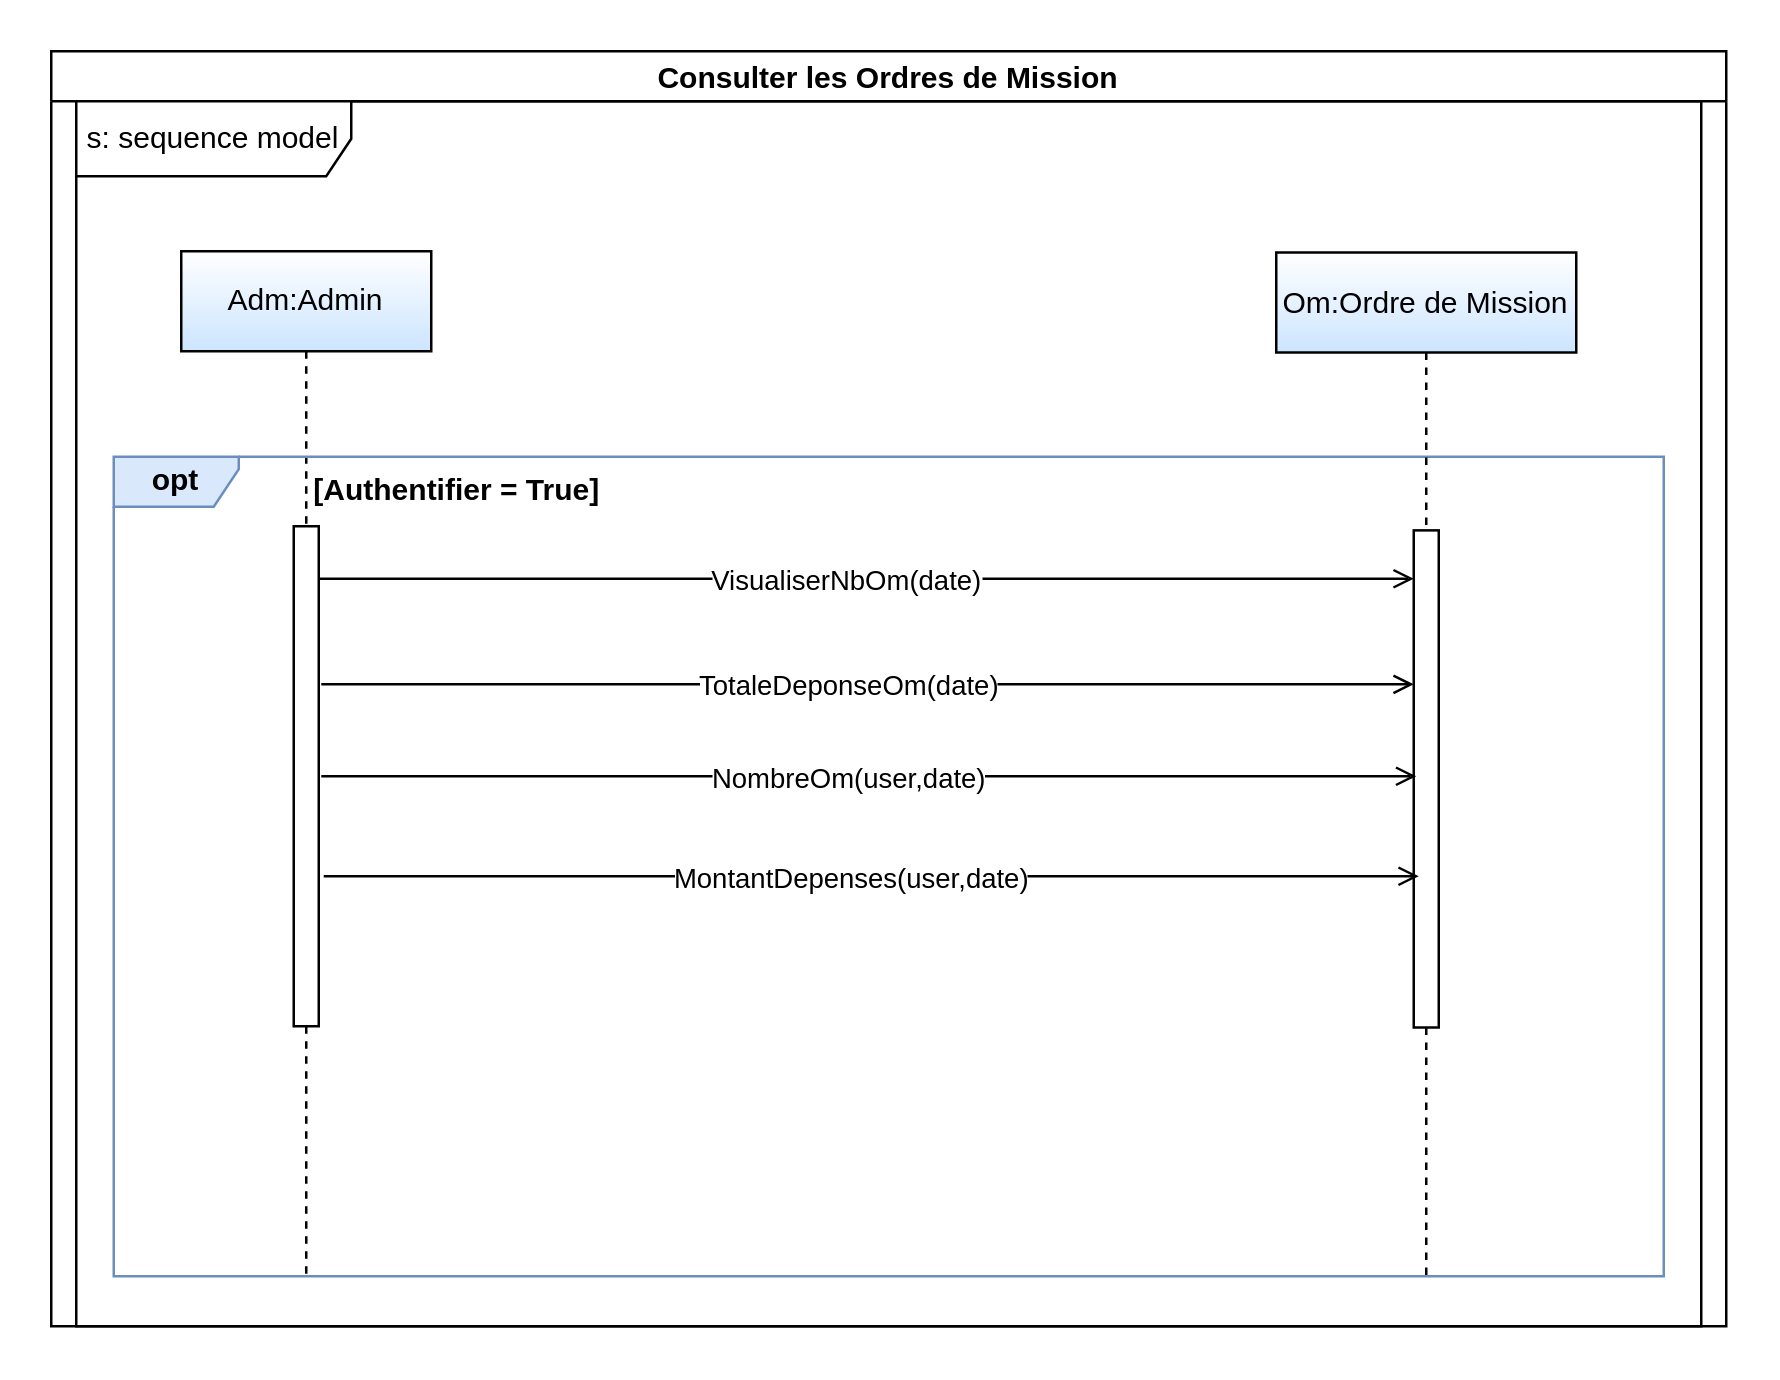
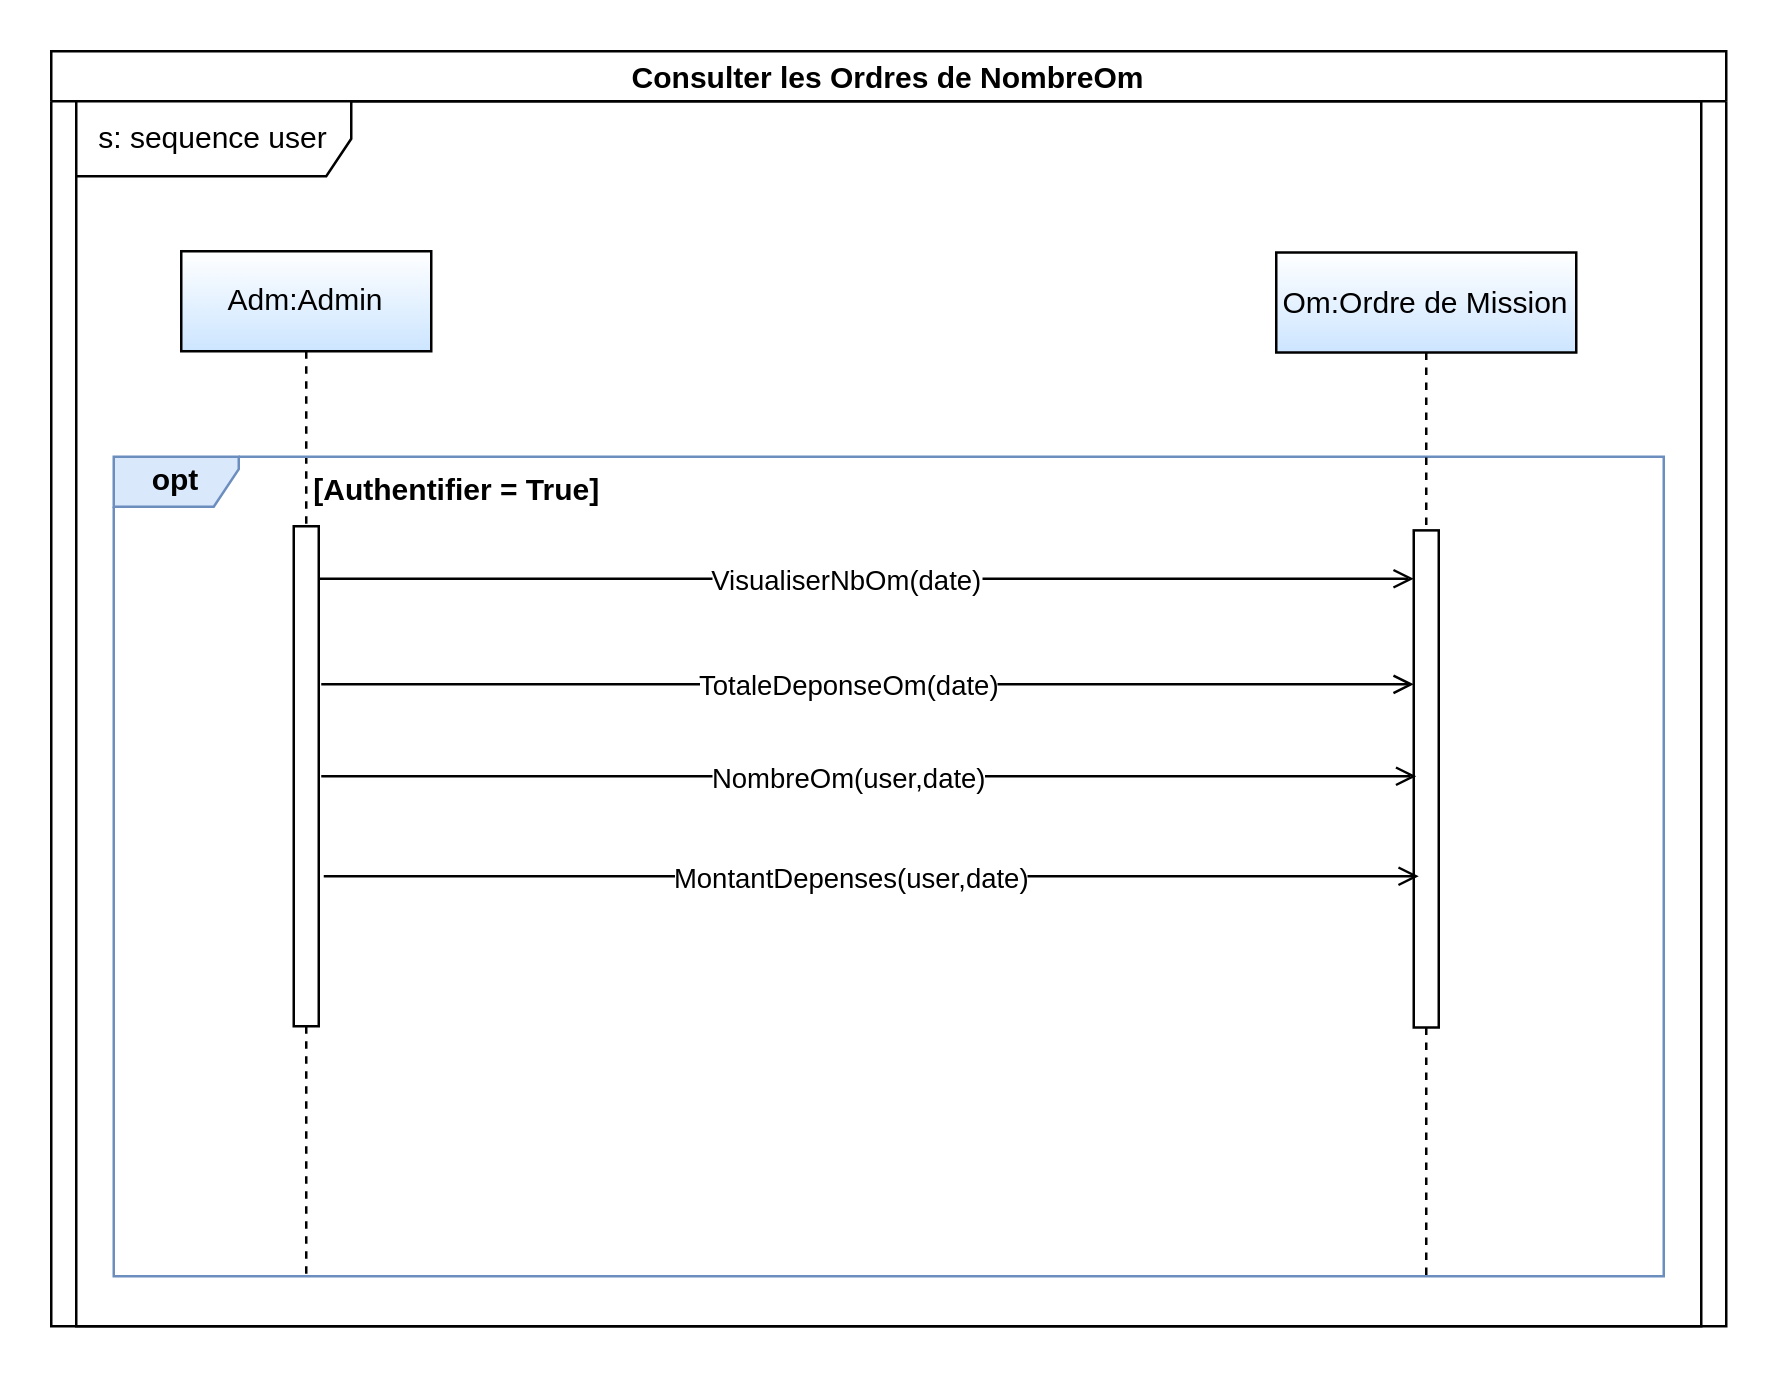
(888, 78) -> (888, 78)
(214, 139) -> (214, 139)
